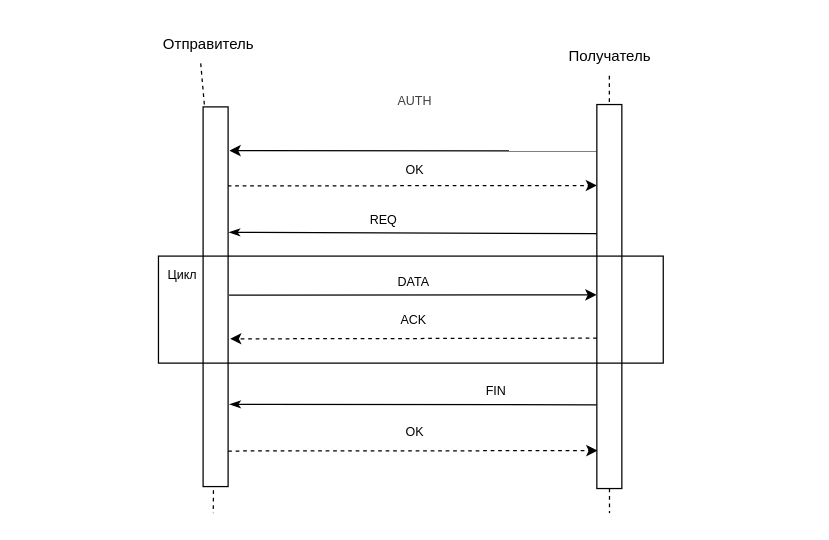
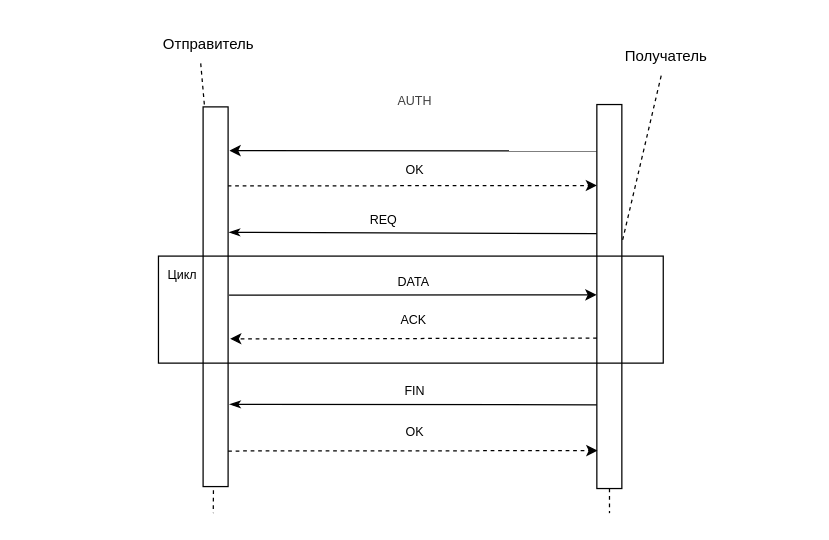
(609, 57) -> (665, 57)
(496, 390) -> (415, 390)
